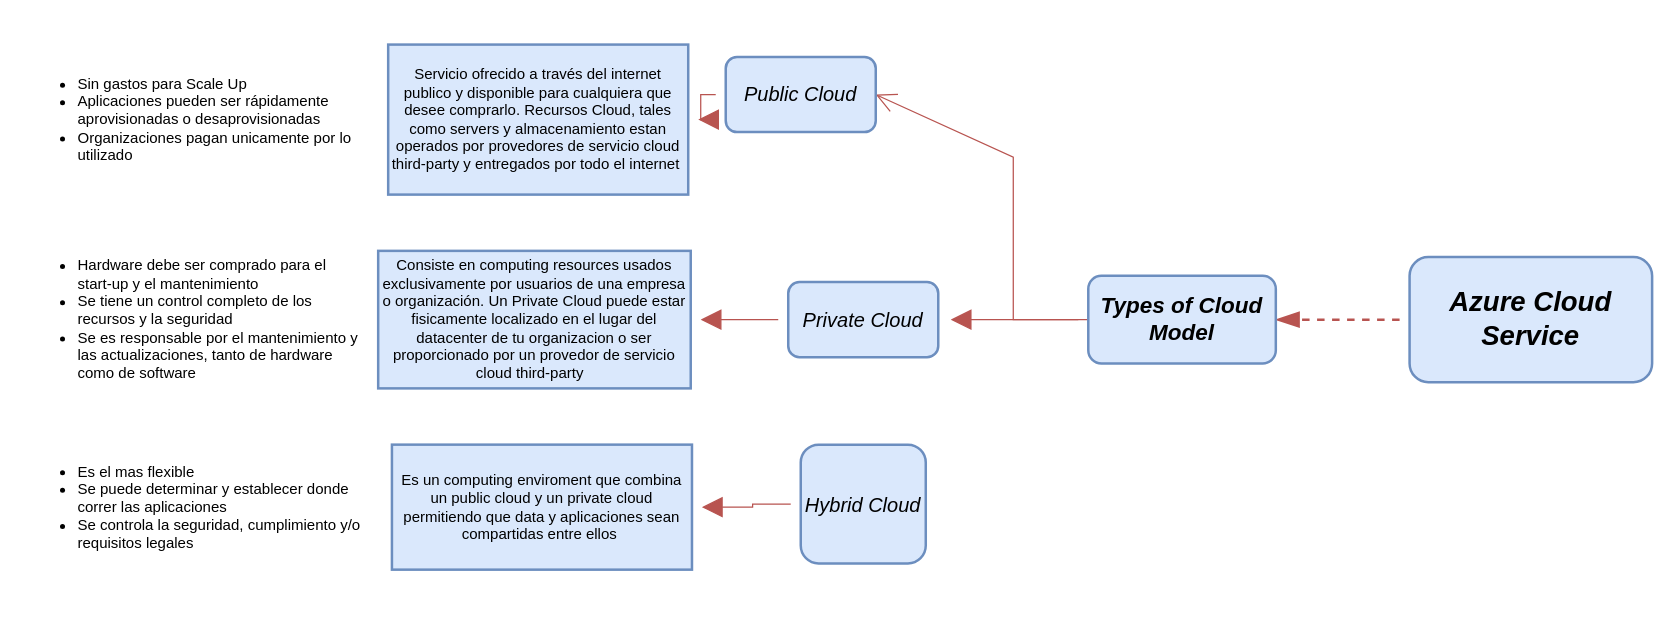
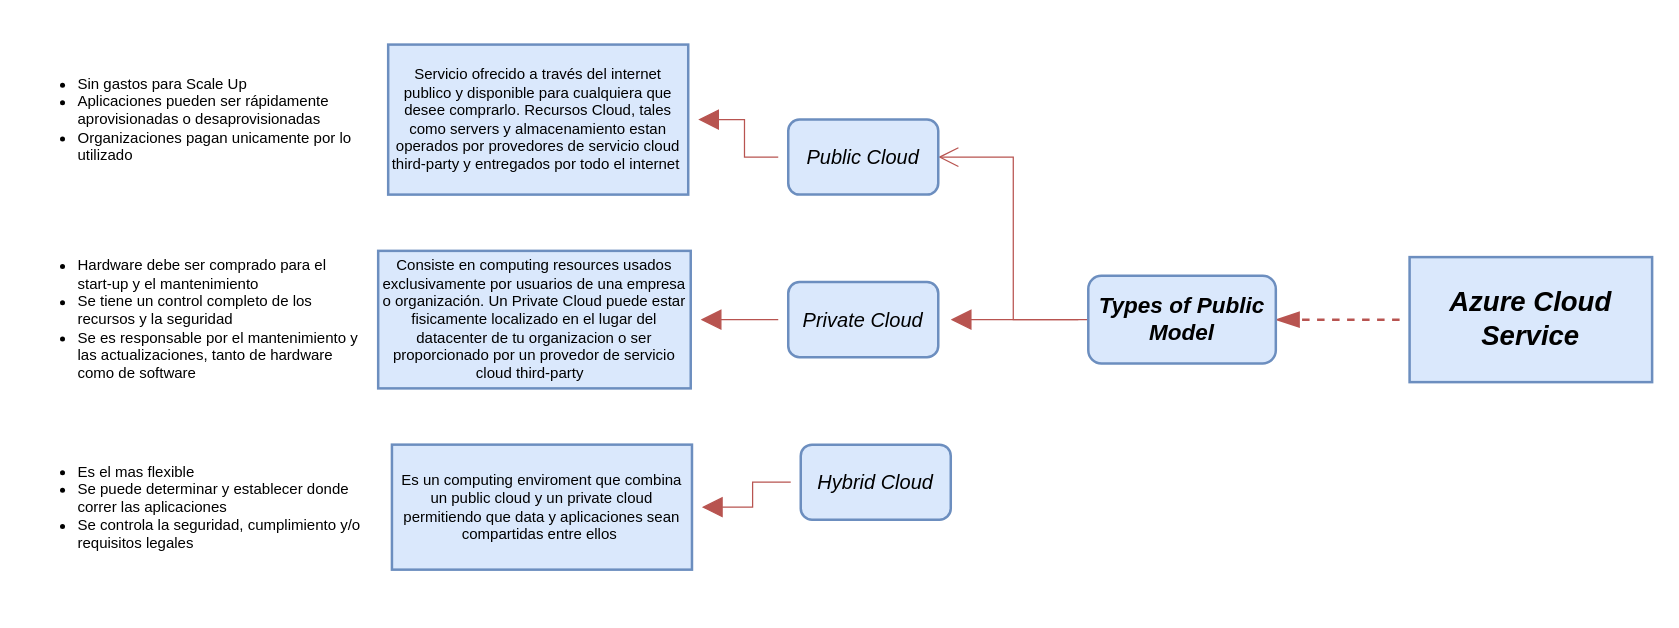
(801, 94) -> (863, 157)
(1182, 319) -> (1182, 319)
(1531, 319) -> (1531, 319)
(863, 504) -> (876, 482)
